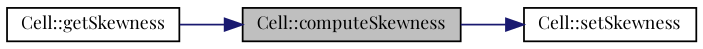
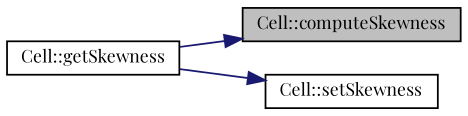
(483, 25) -> (214, 74)
